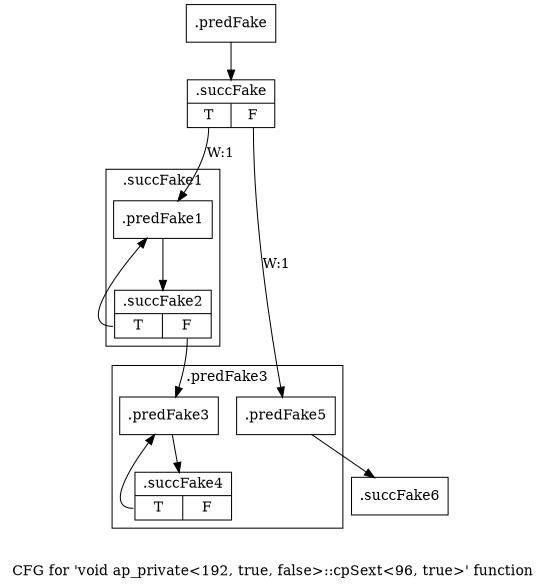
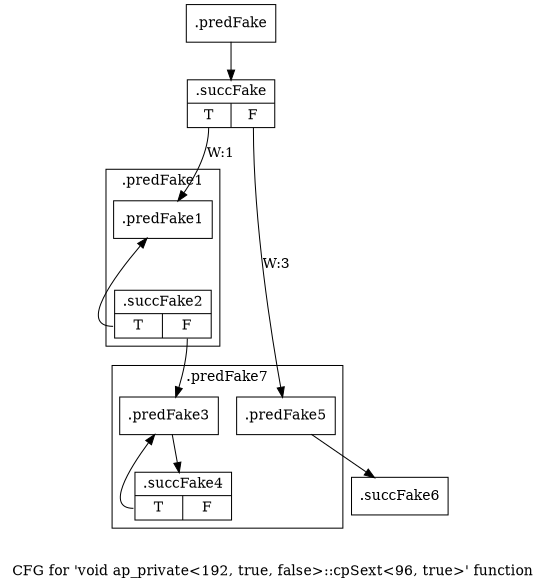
(163, 181) -> (163, 181)
(163, 259) -> none
(277, 264) -> (277, 264)
(227, 377) -> (227, 377)
